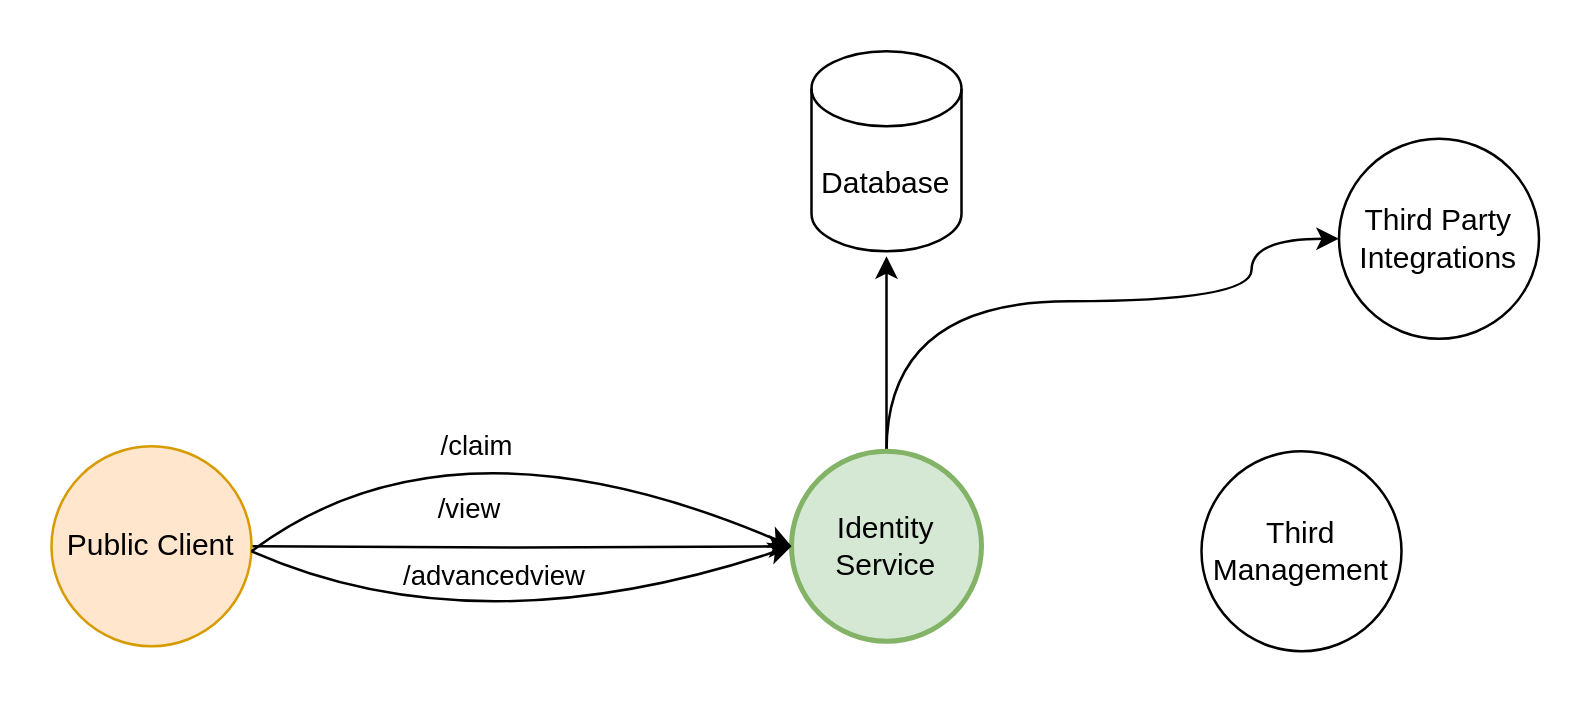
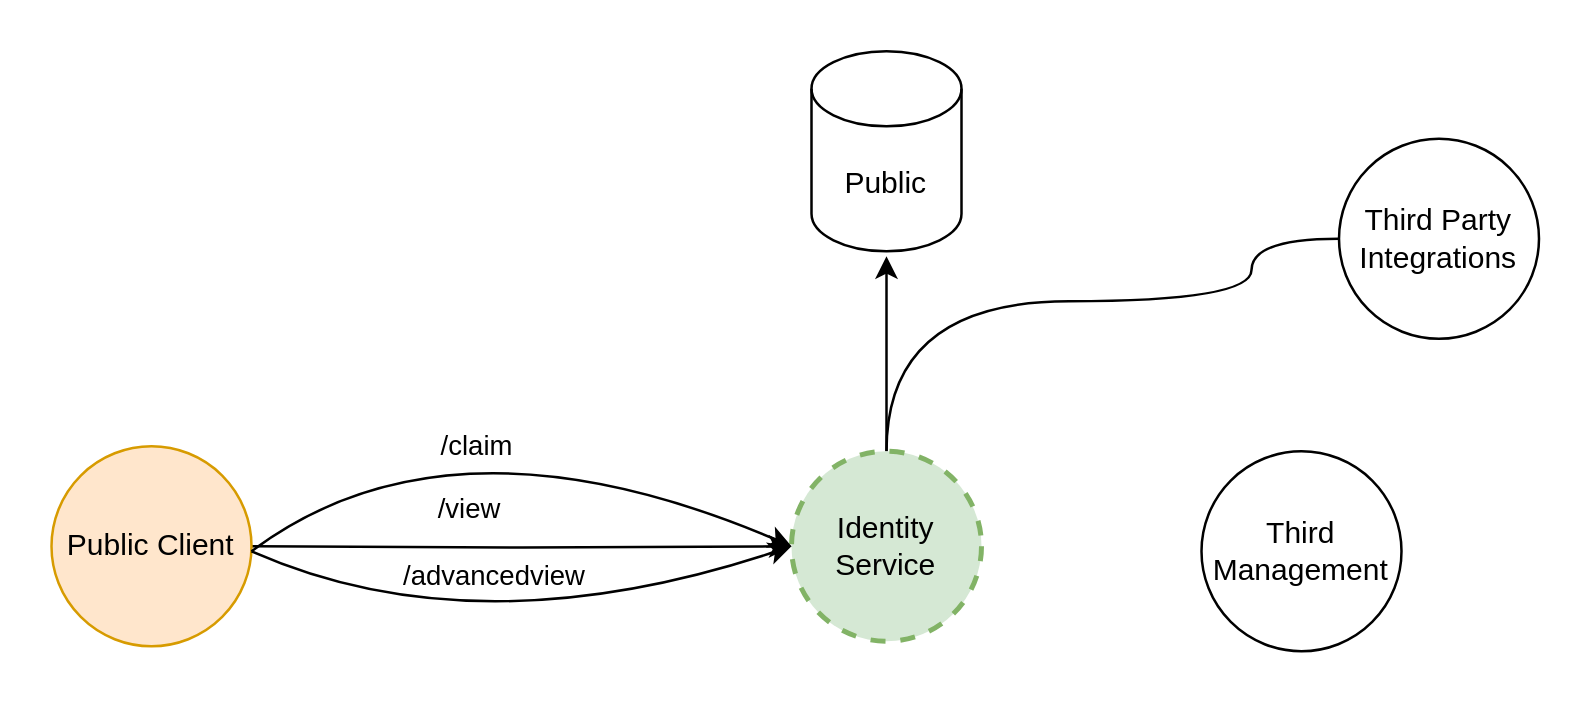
(886, 184) -> (886, 184)
(1285, 242) -> (1293, 242)
(886, 546) -> (886, 546)
